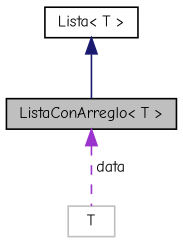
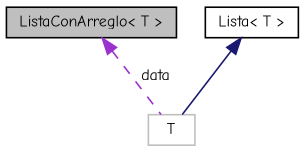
(91, 76) -> (207, 83)
